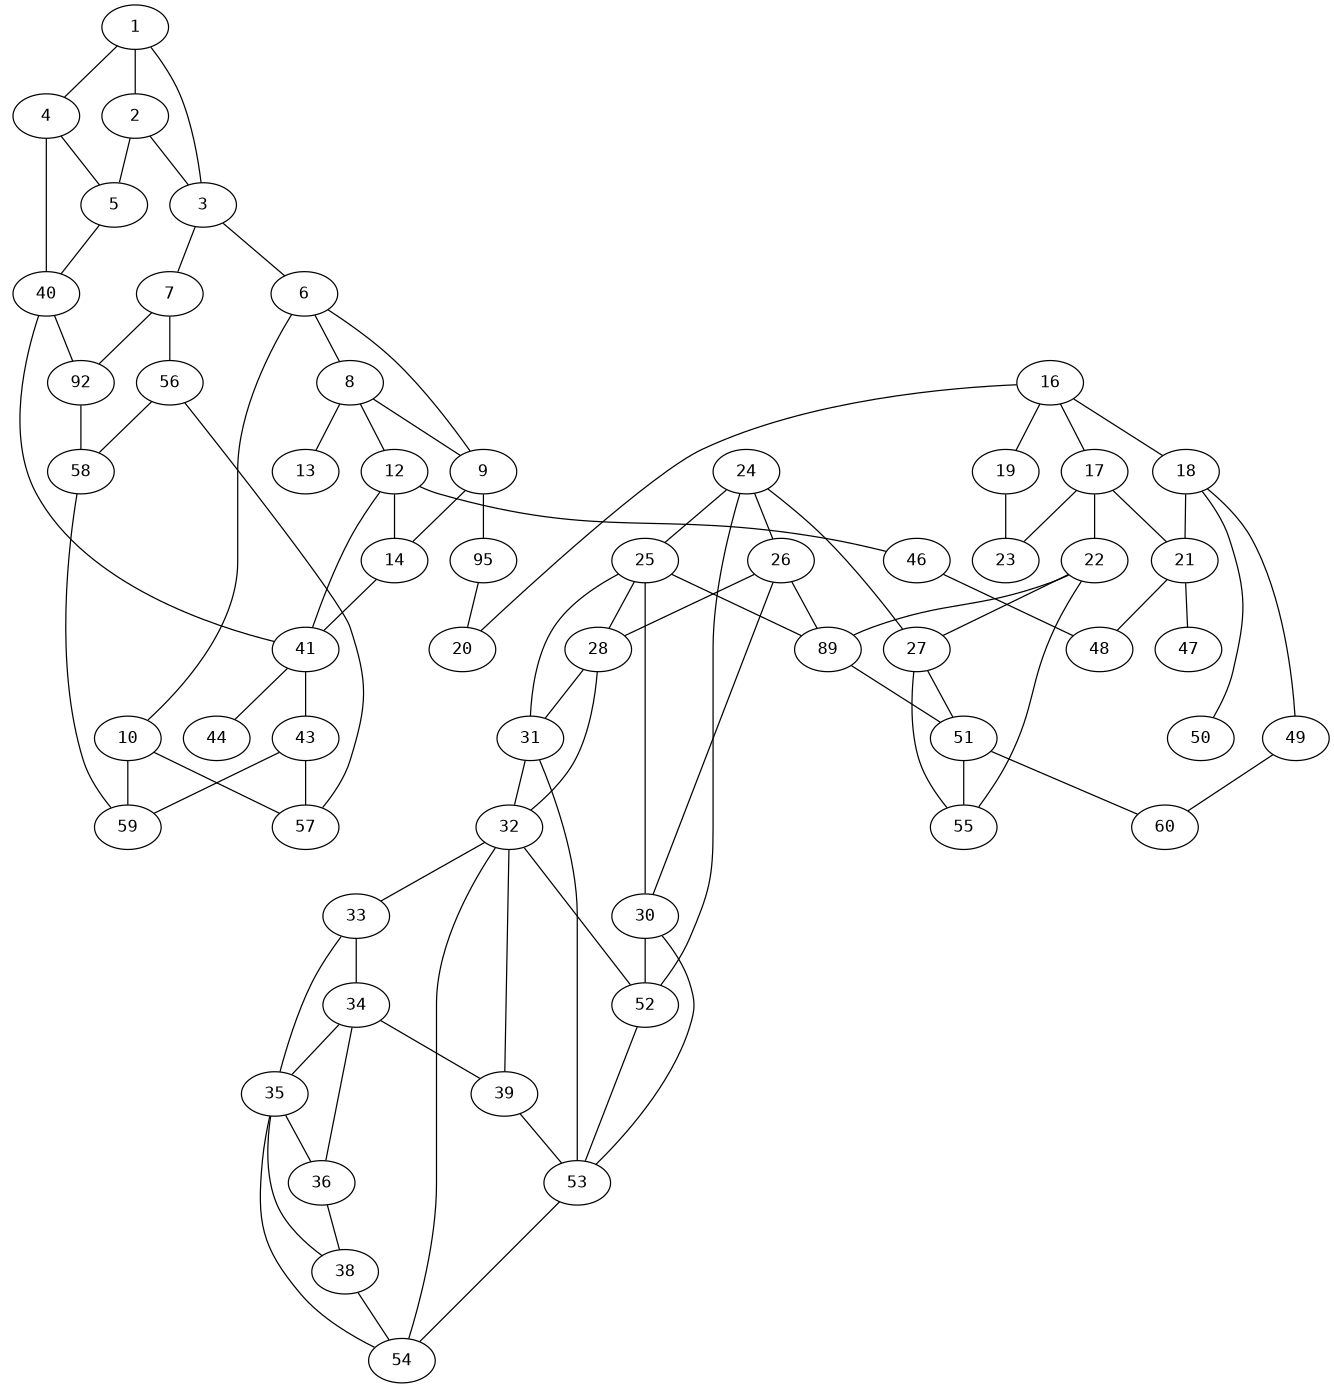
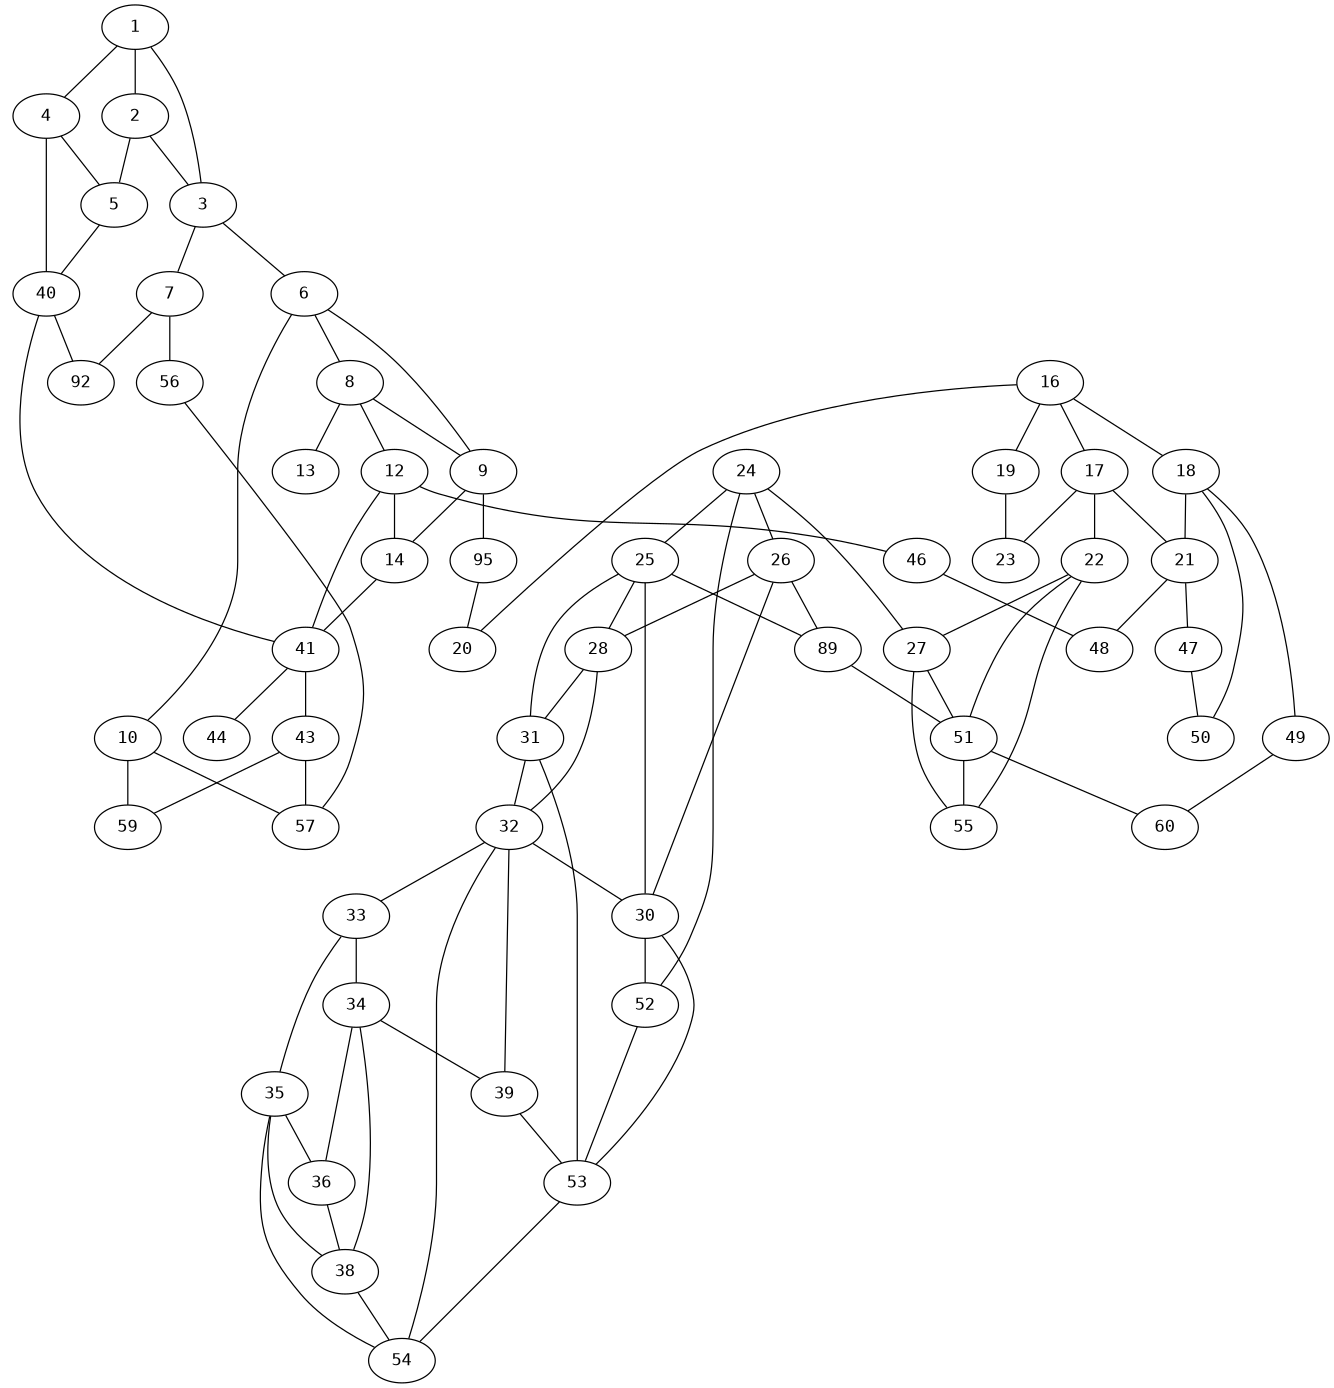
(81, 472) -> none
(961, 605) -> (1008, 637)
none -> (1195, 694)
(569, 906) -> (582, 875)
(315, 1050) -> (370, 1139)
